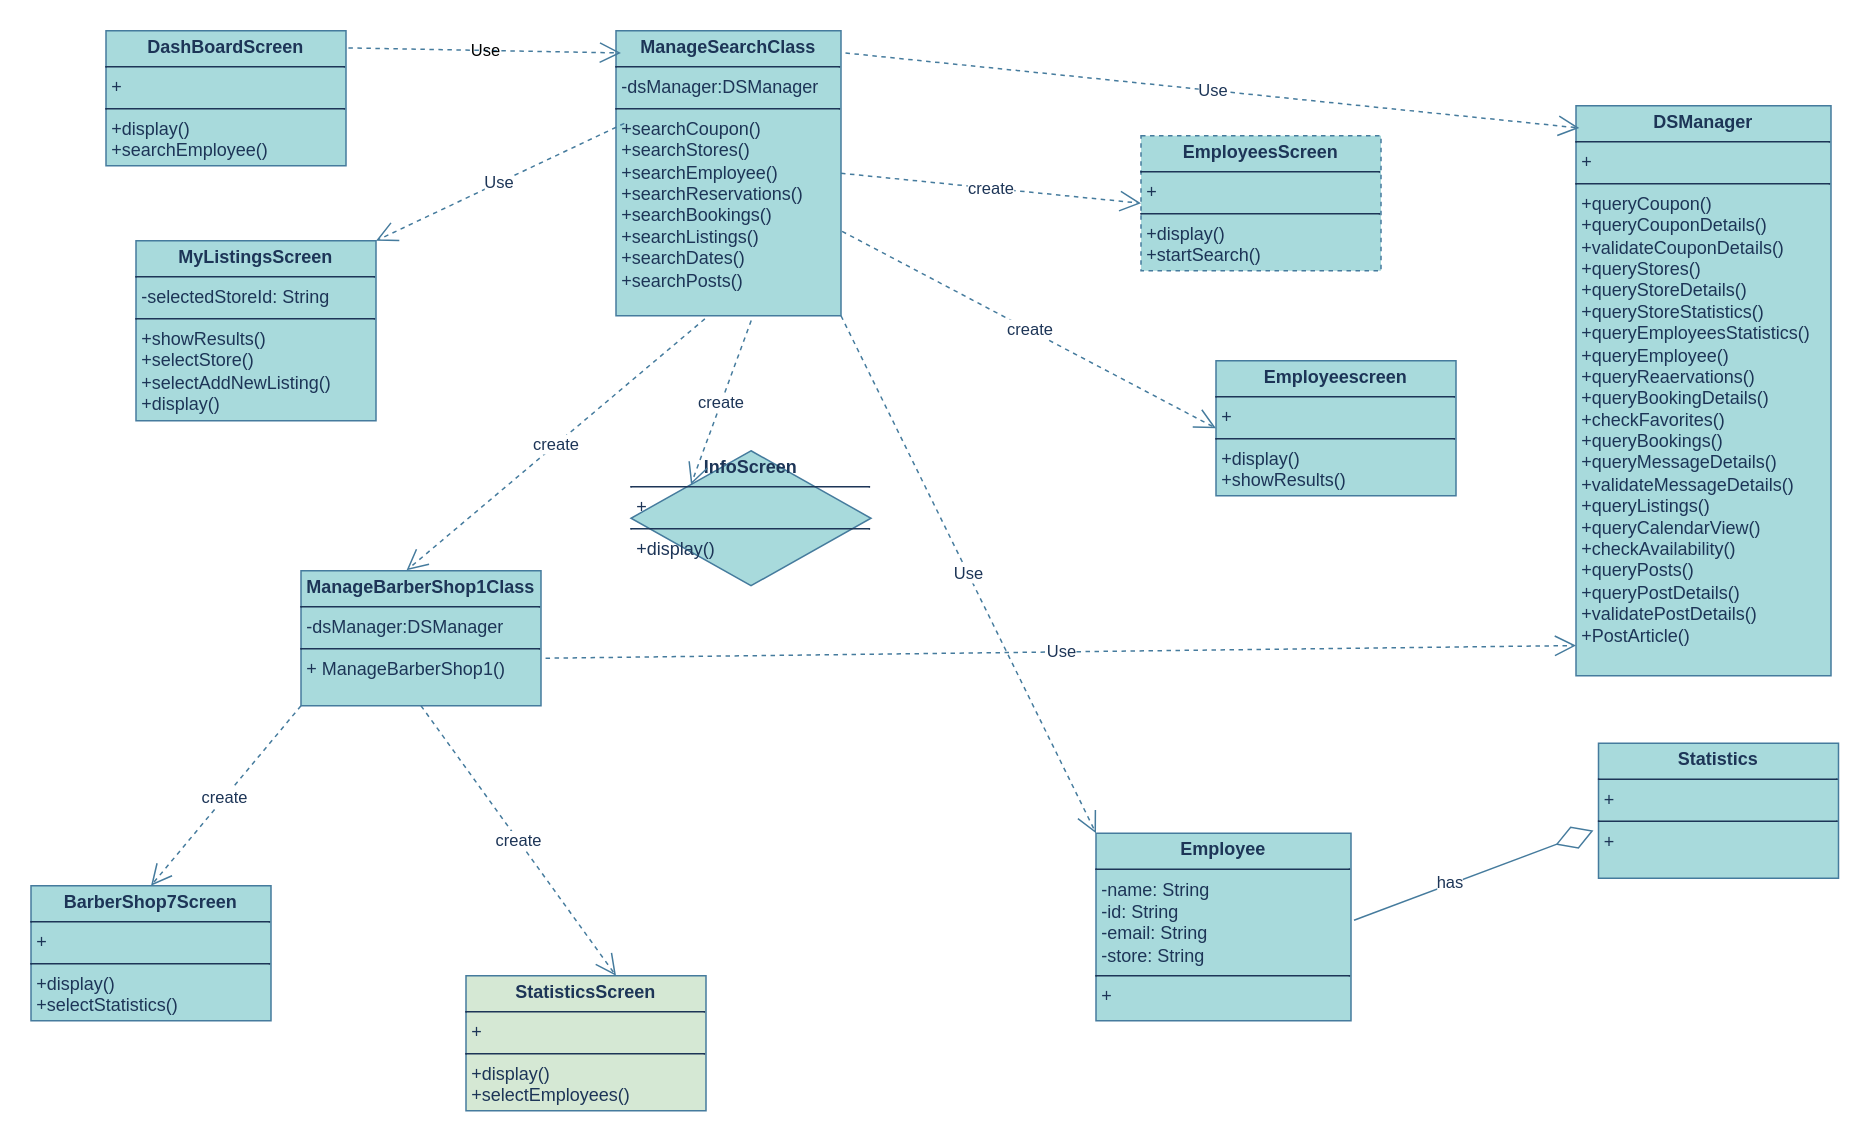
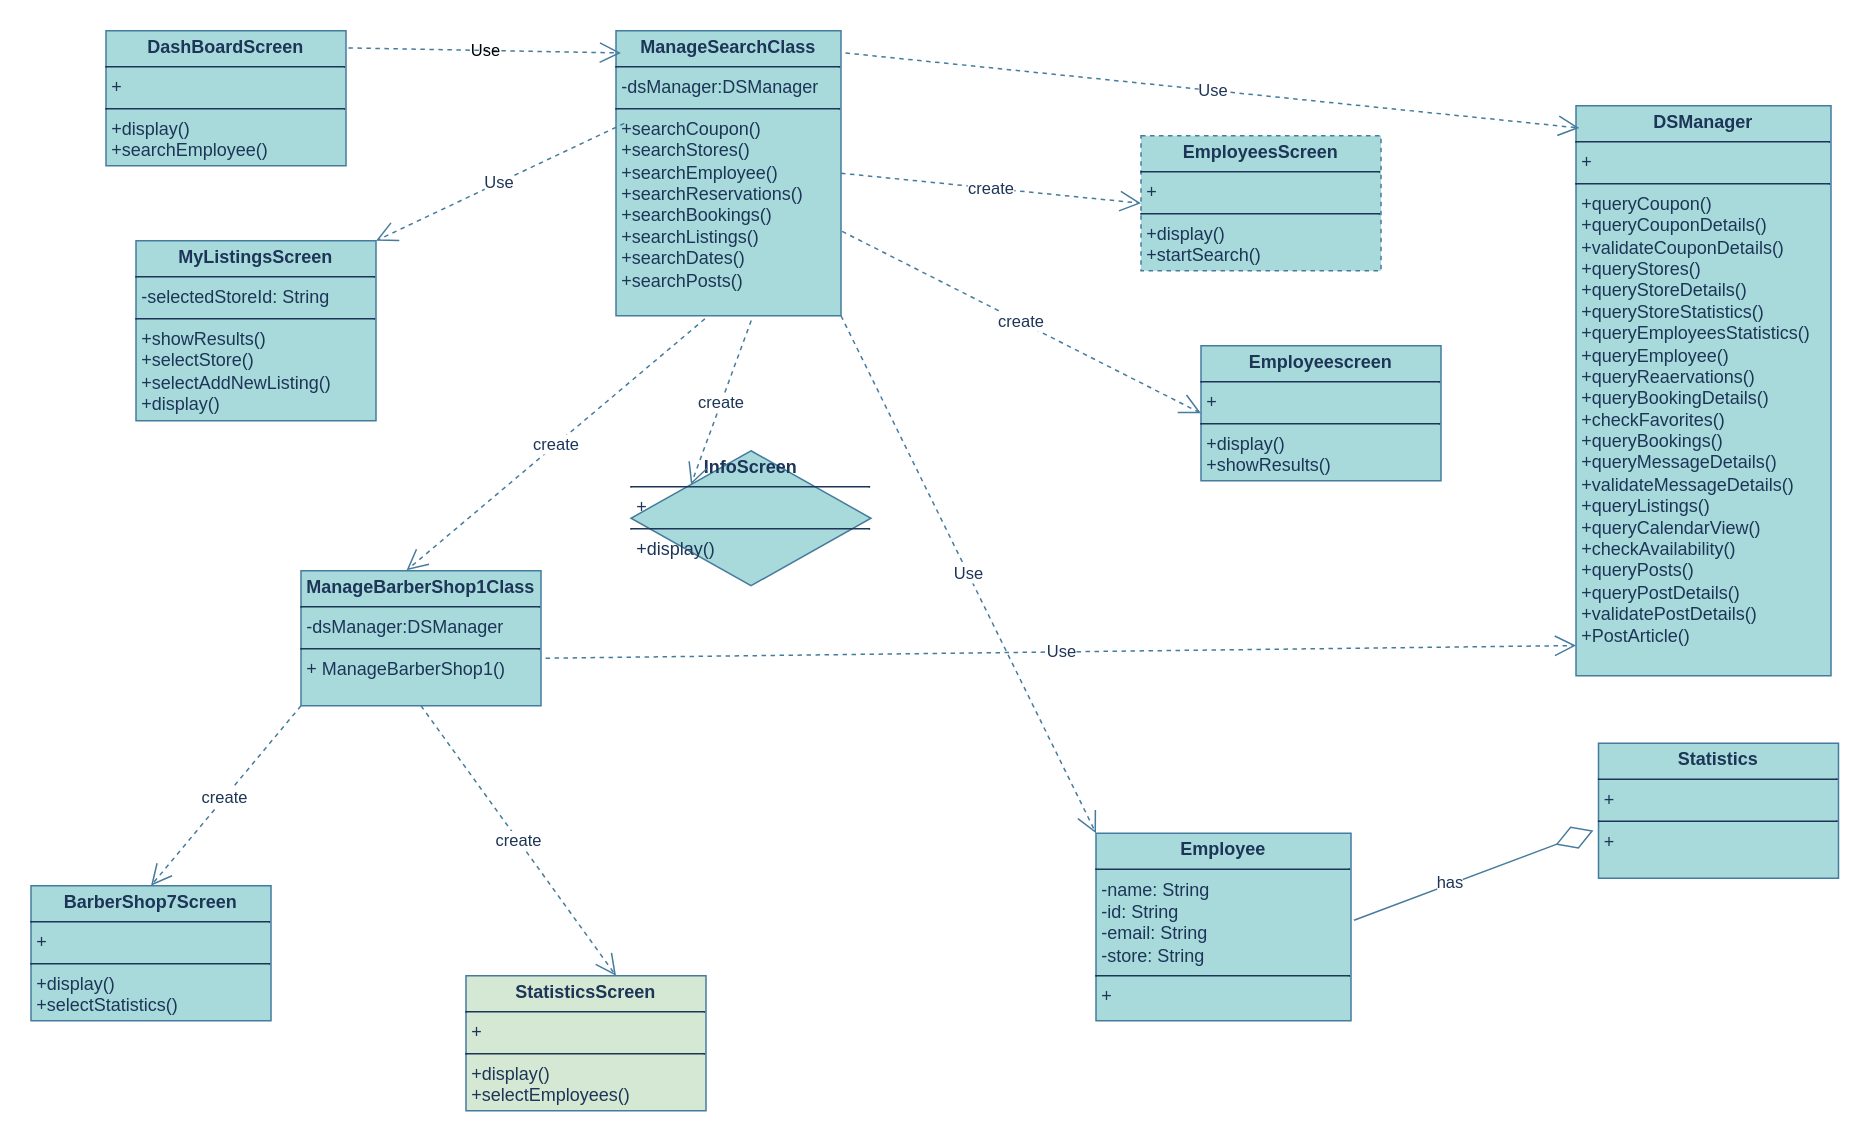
(1336, 428) -> (1321, 413)
